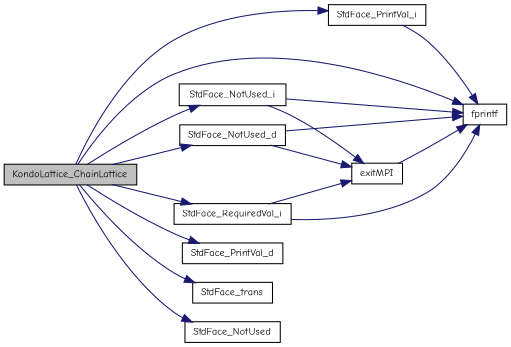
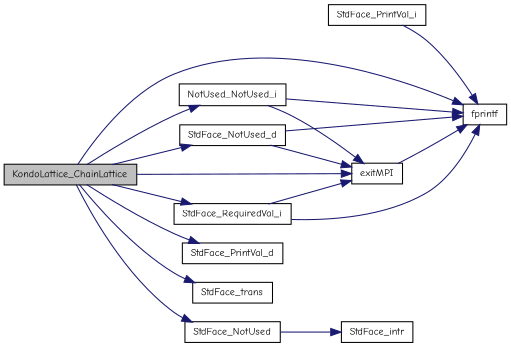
(169, 44) -> (239, 174)
(233, 95) -> (233, 95)
none -> (377, 332)
